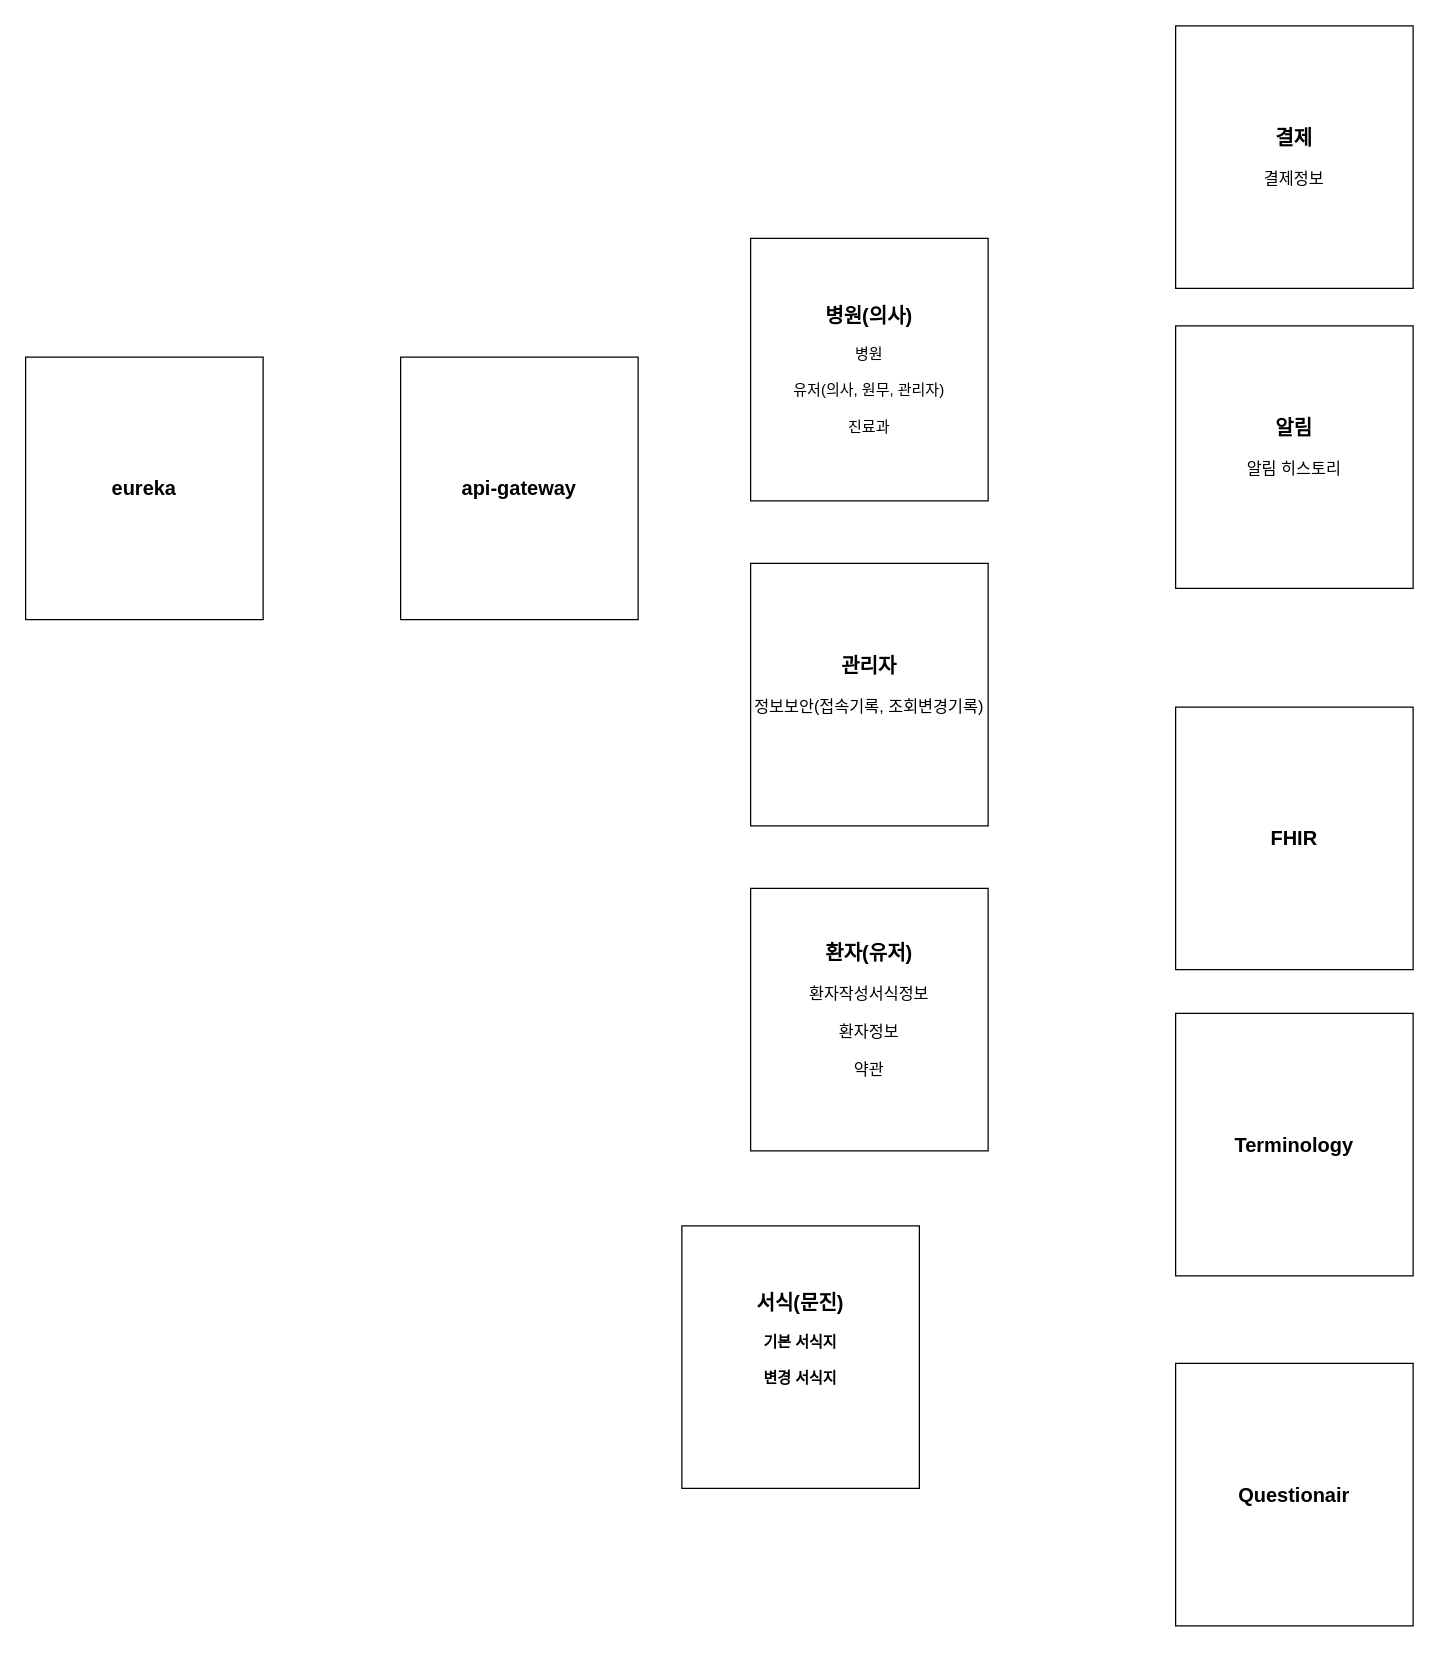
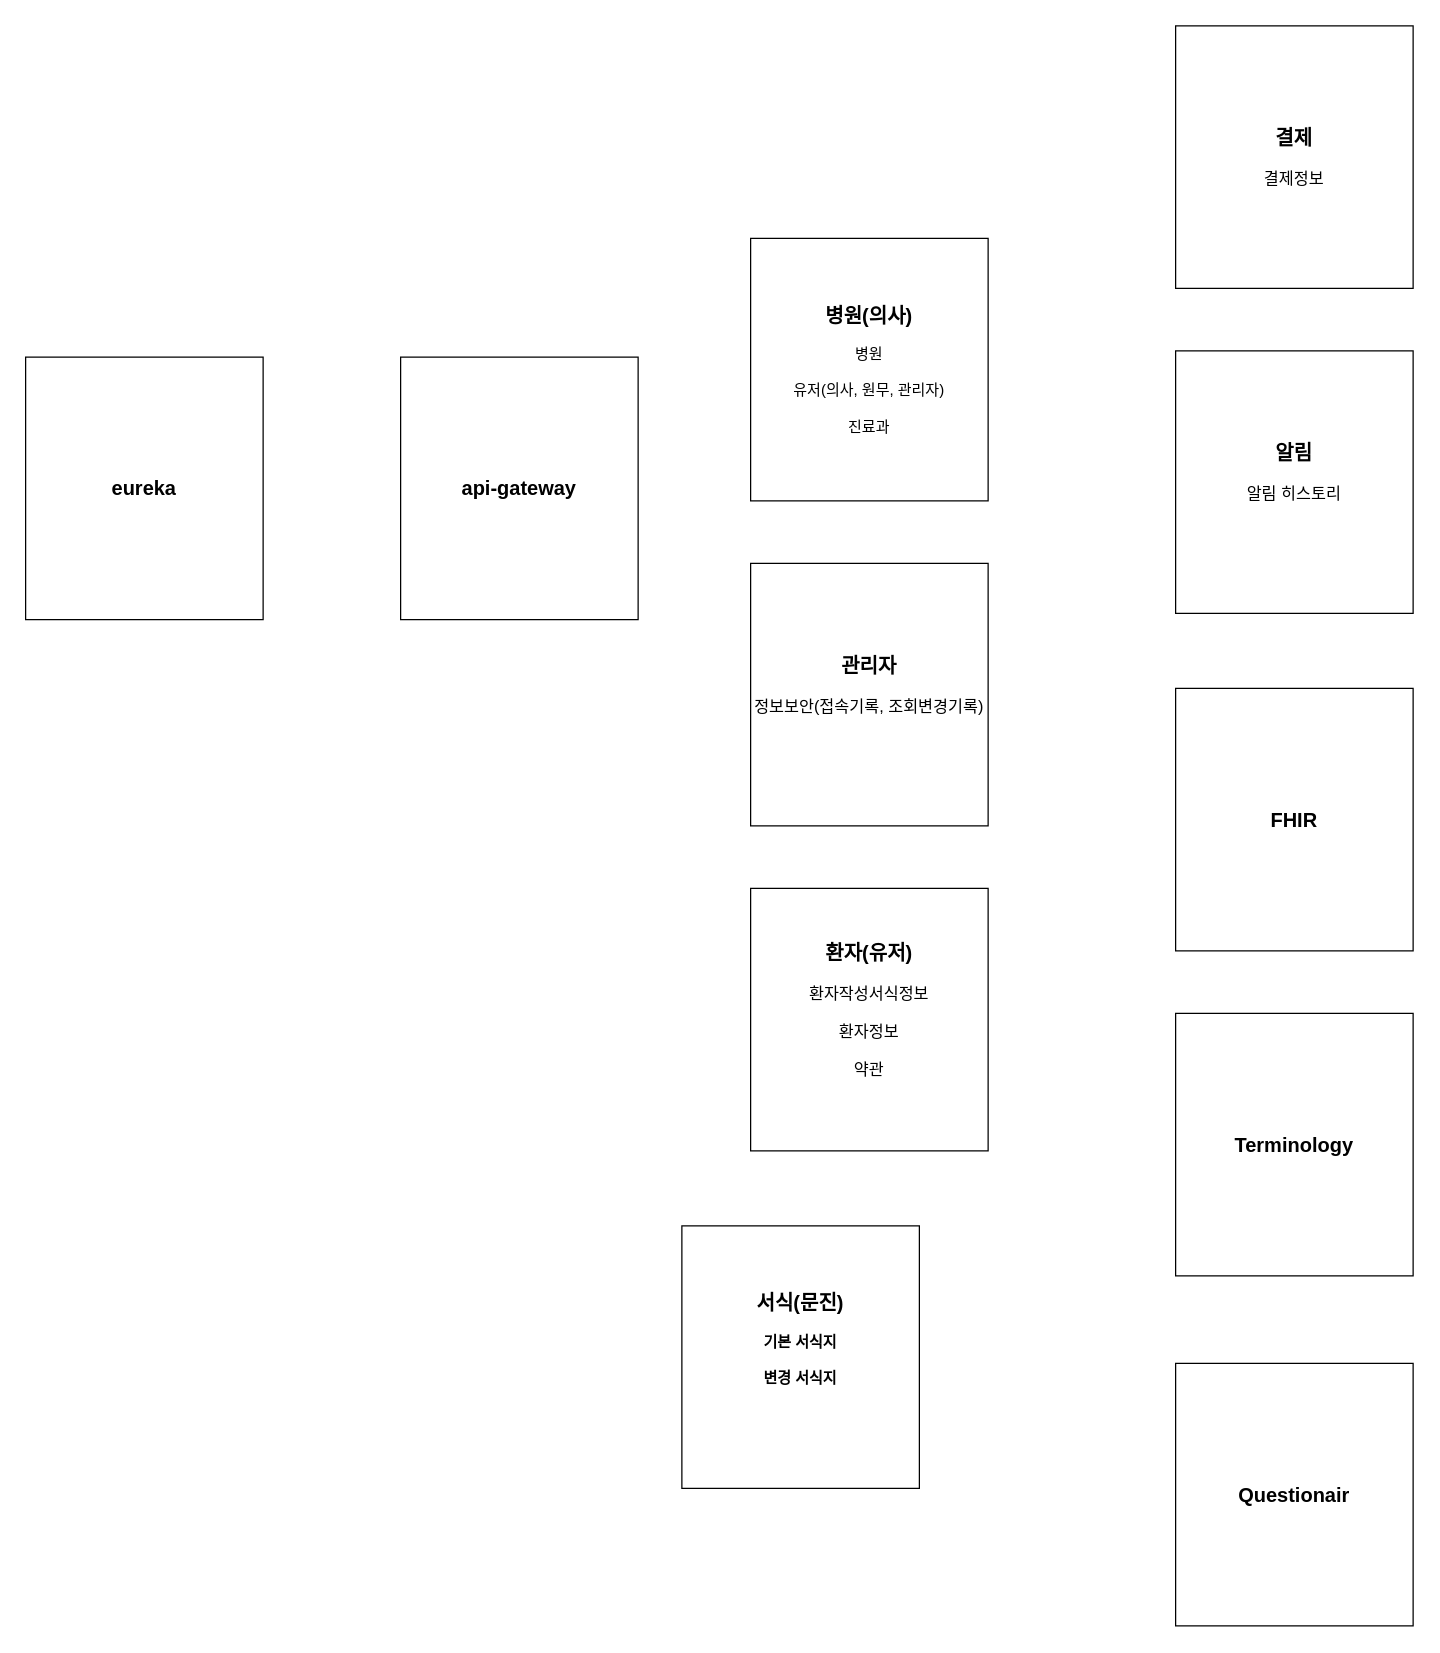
(1294, 457) -> (1294, 482)
(1294, 838) -> (1294, 819)
